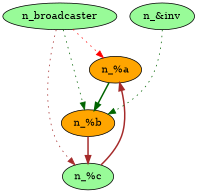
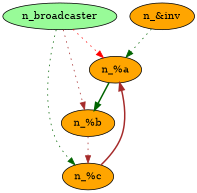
(162, 16) -> (162, 16)
(73, 66) -> (73, 66)
(151, 78) -> (141, 40)
(48, 97) -> (48, 97)
(88, 146) -> (88, 146)
(88, 177) -> (88, 177)
